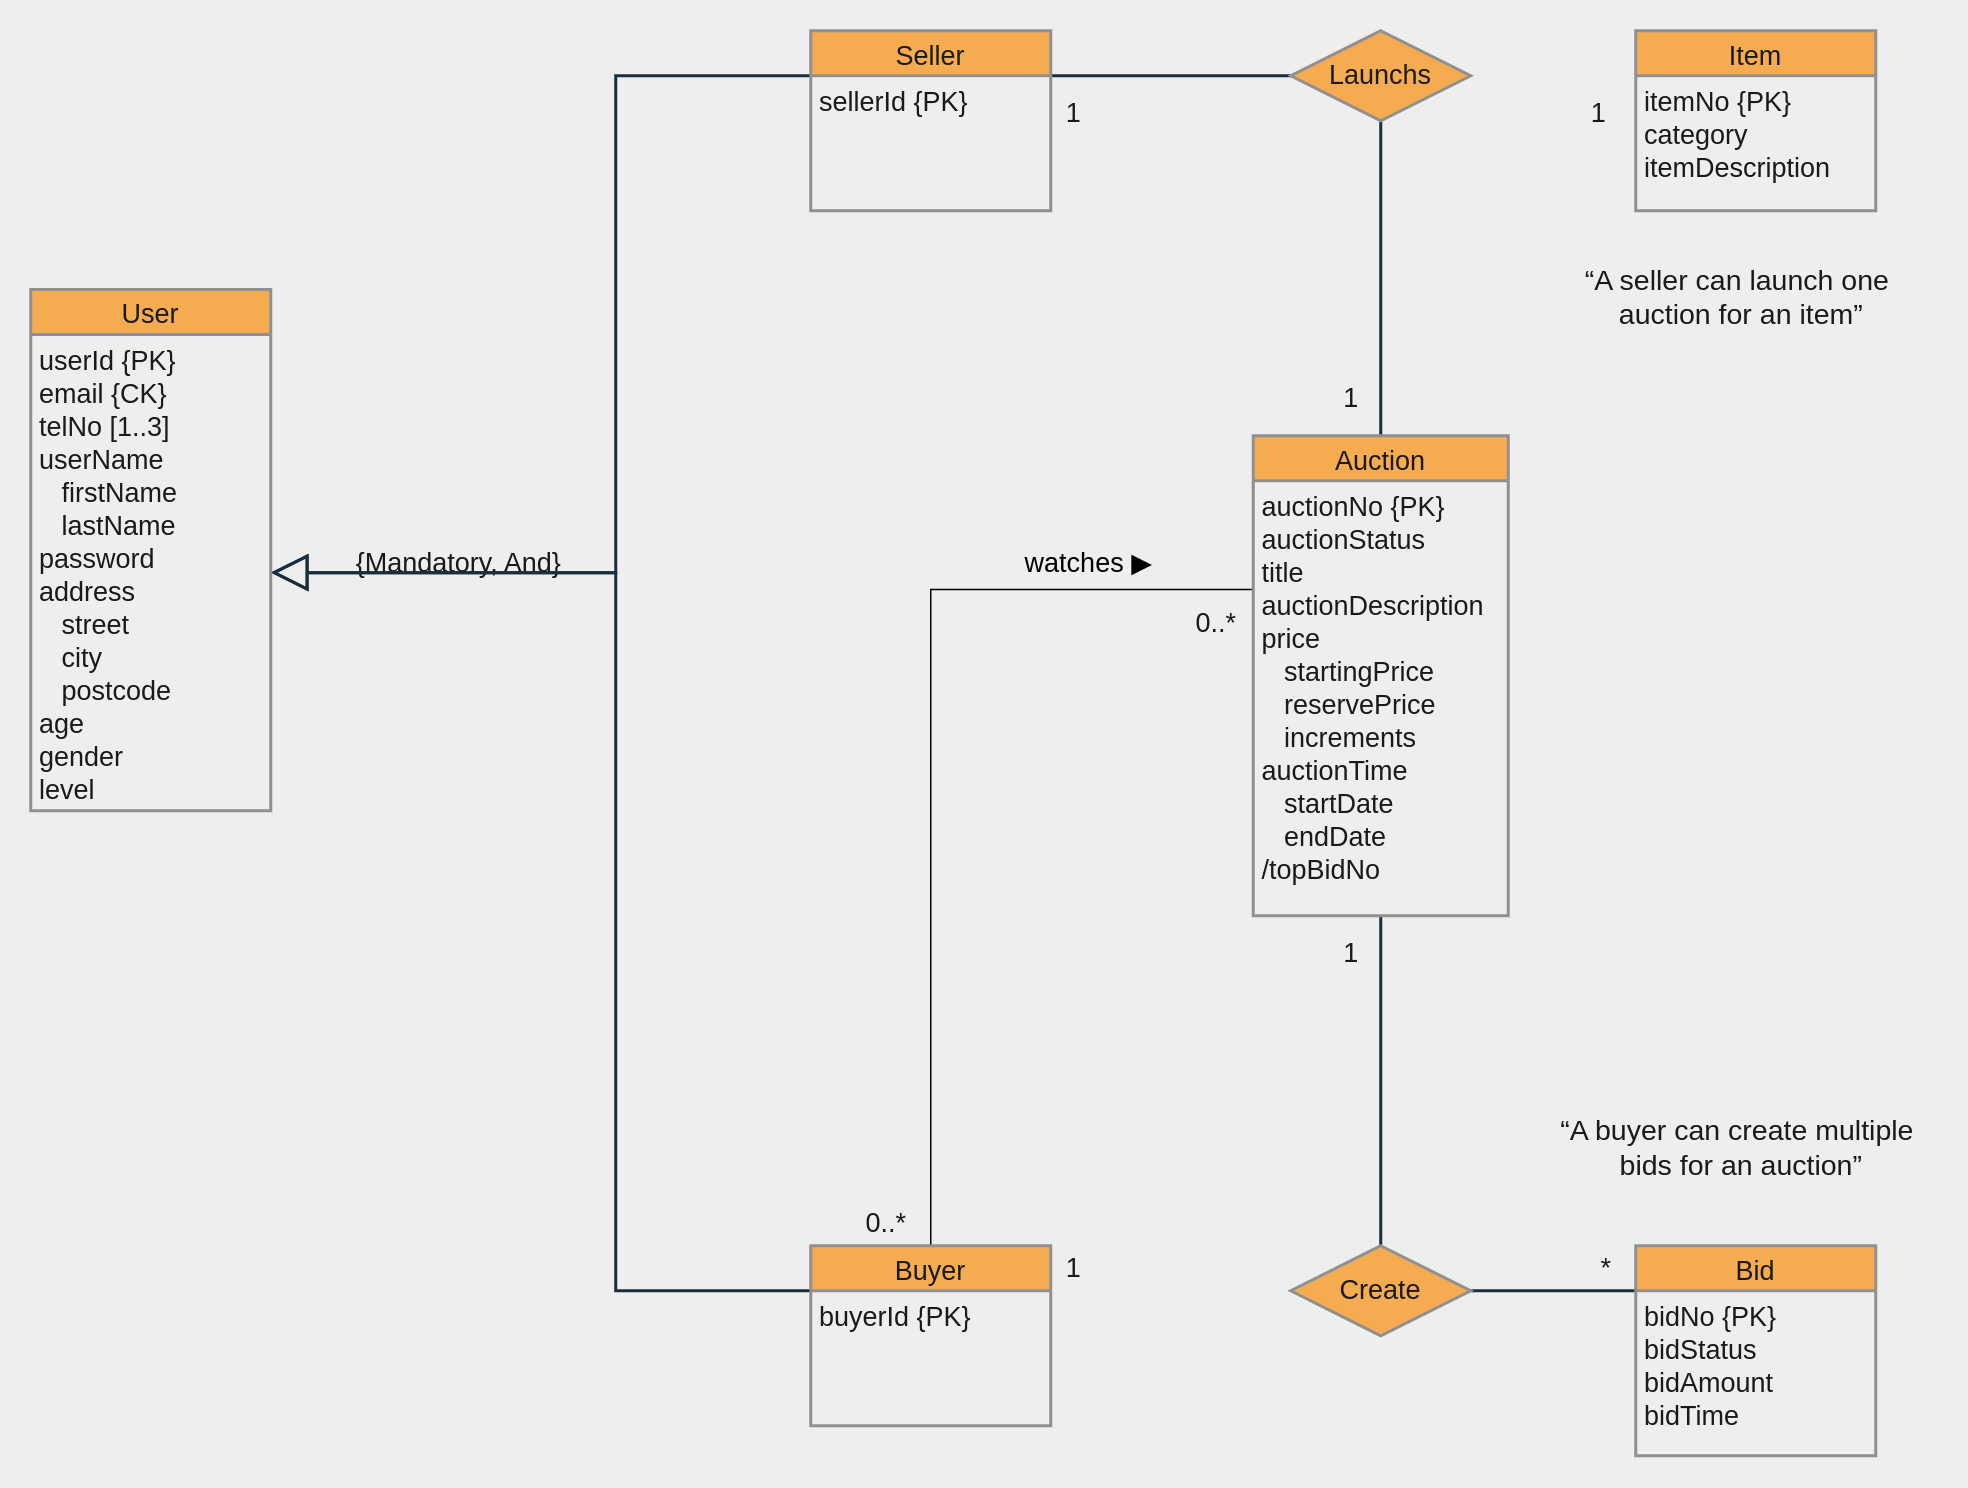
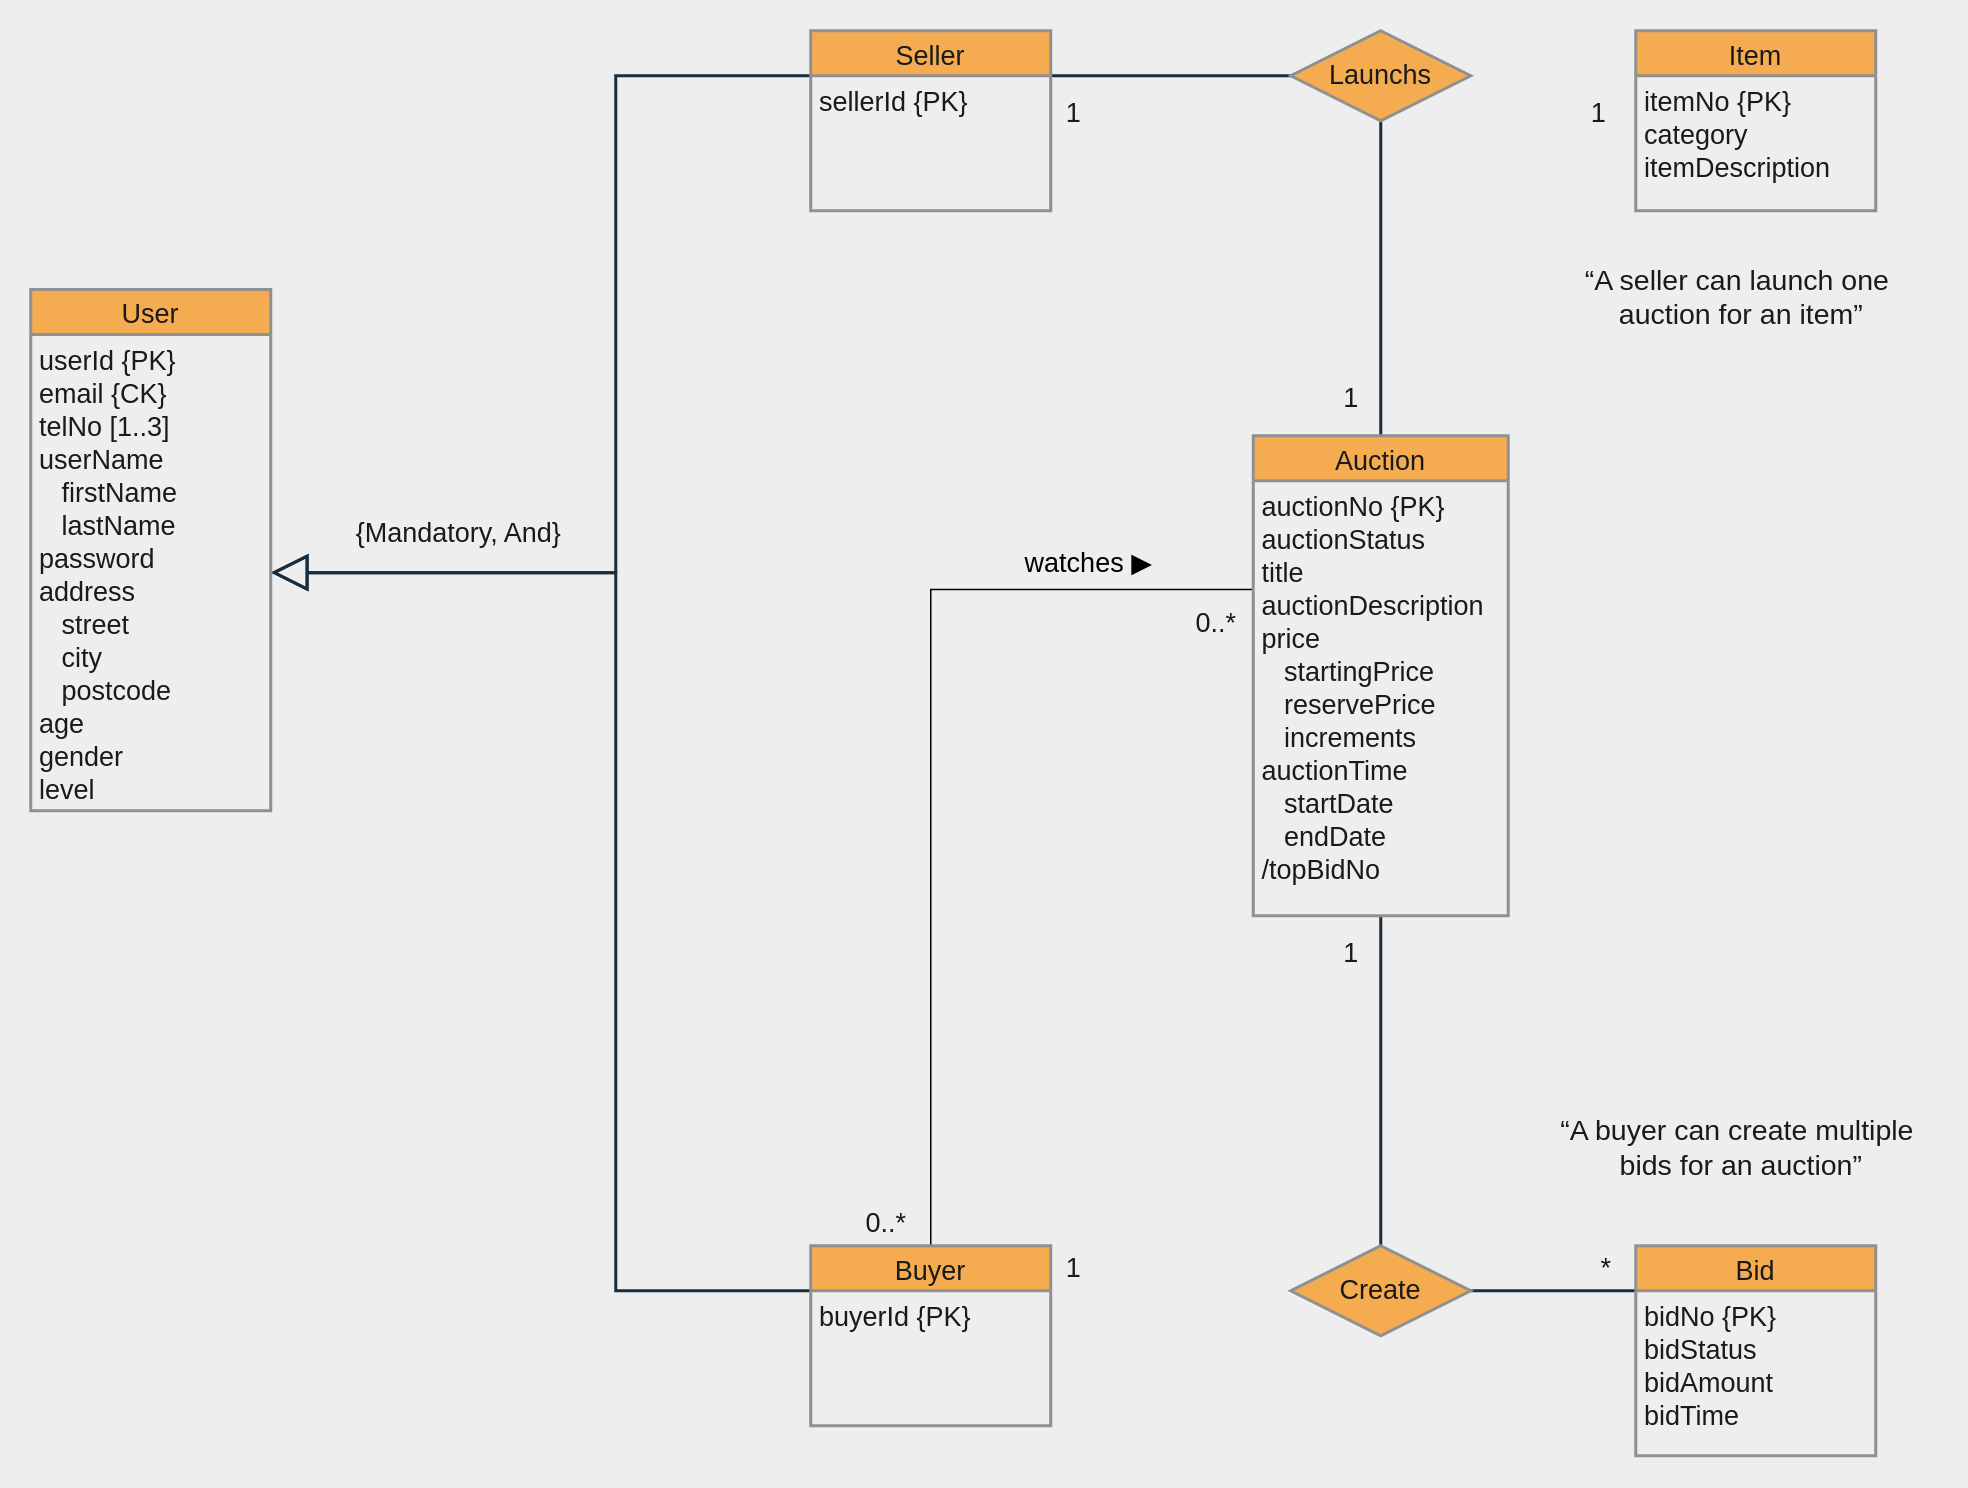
(458, 563) -> (458, 533)
